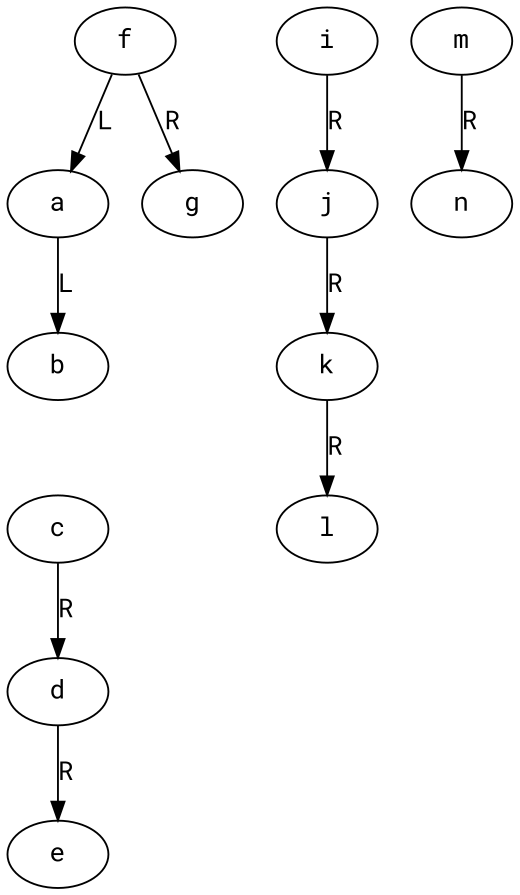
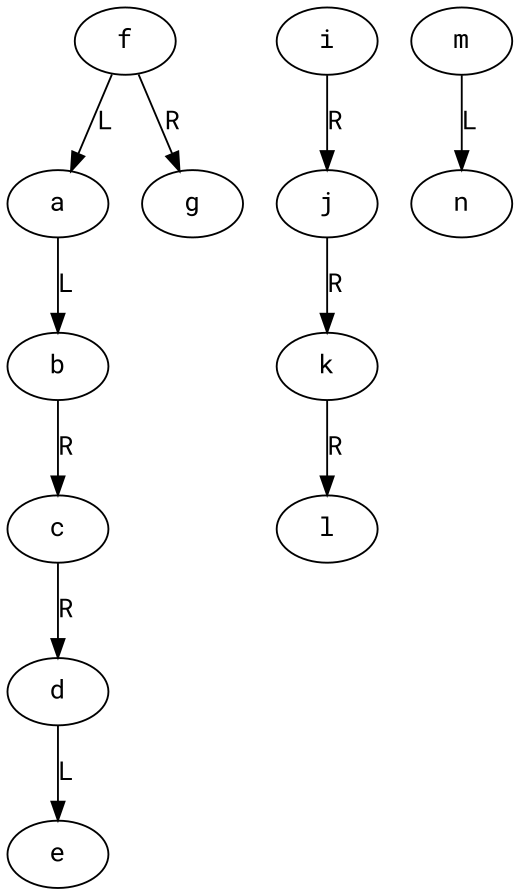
(470, 122) -> (470, 122)
none -> (58, 438)
(66, 773) -> (66, 773)
